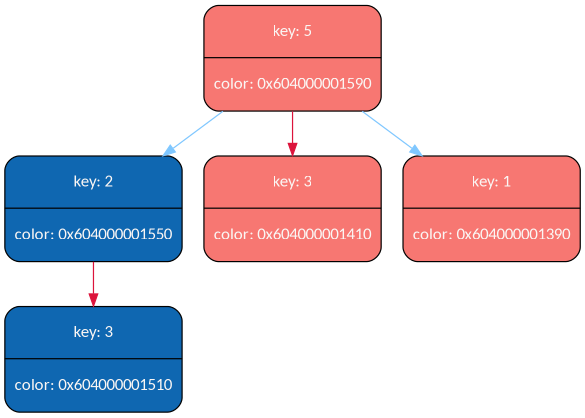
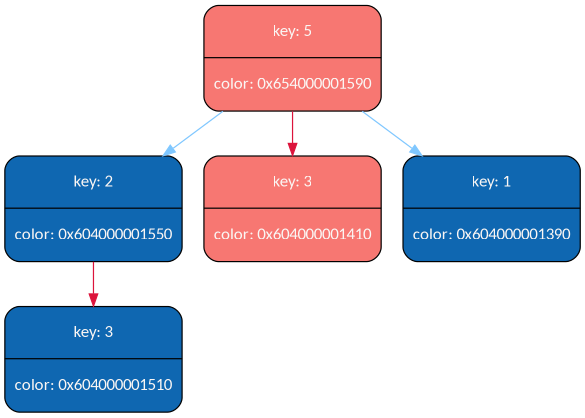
(293, 84) -> (293, 84)
(492, 209) -> (492, 209)
